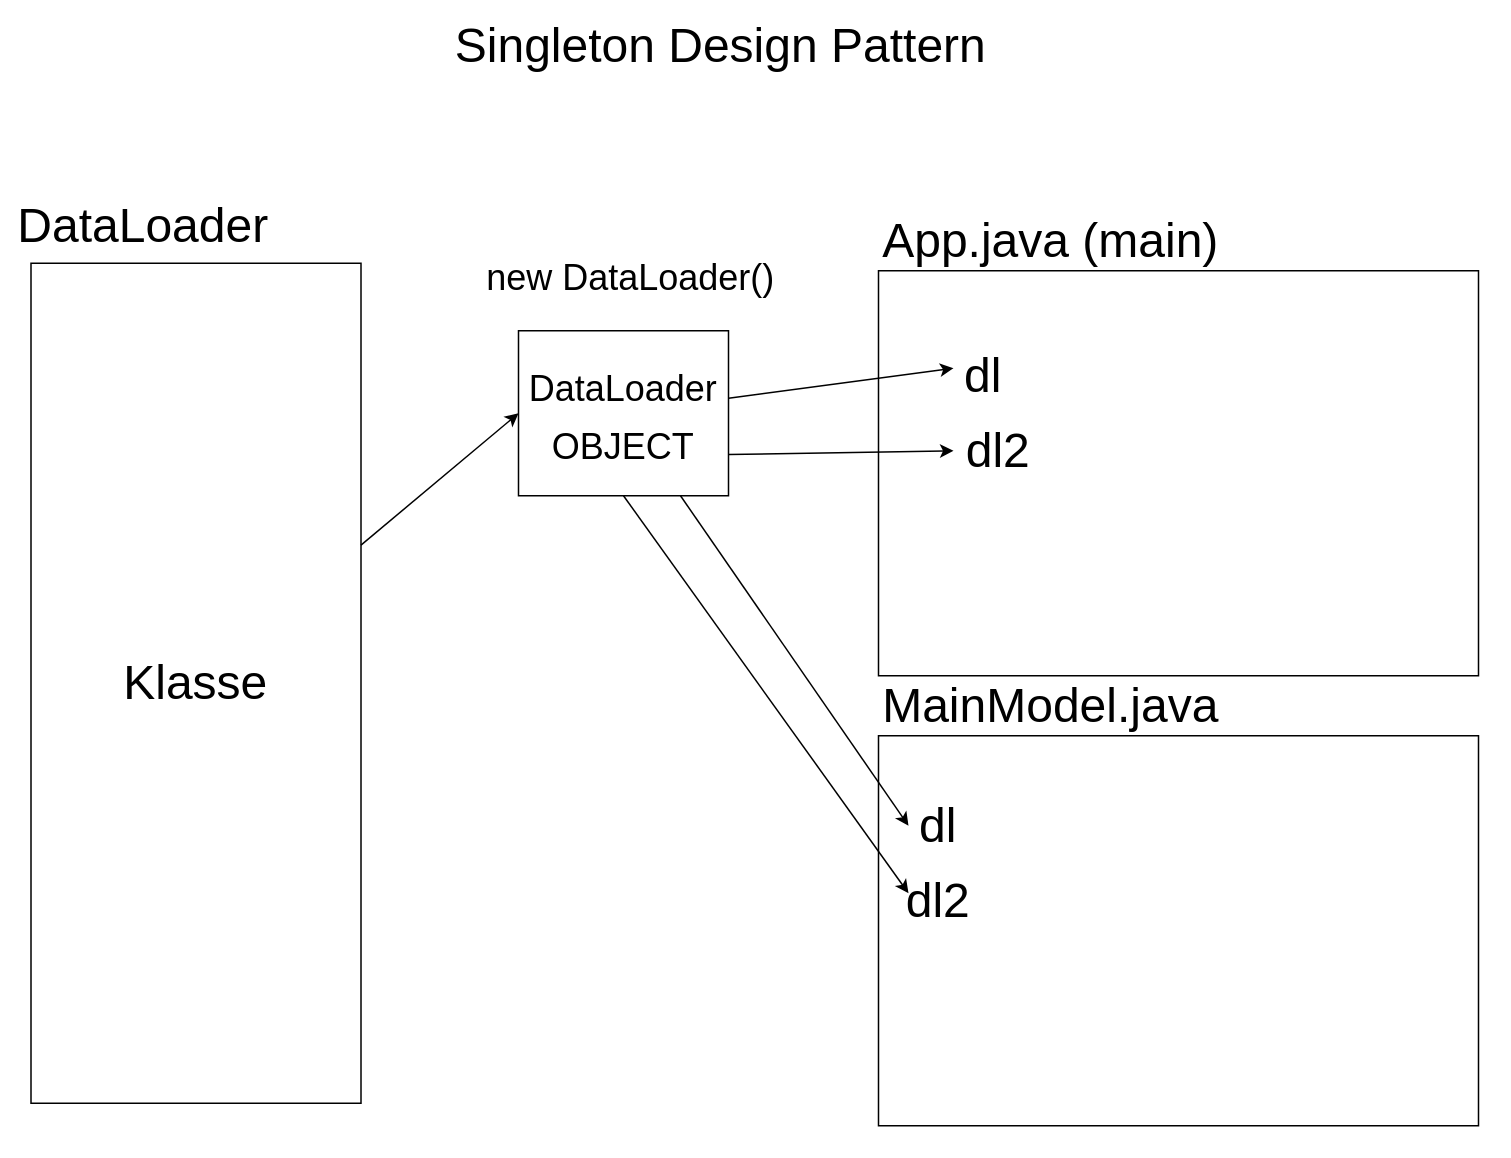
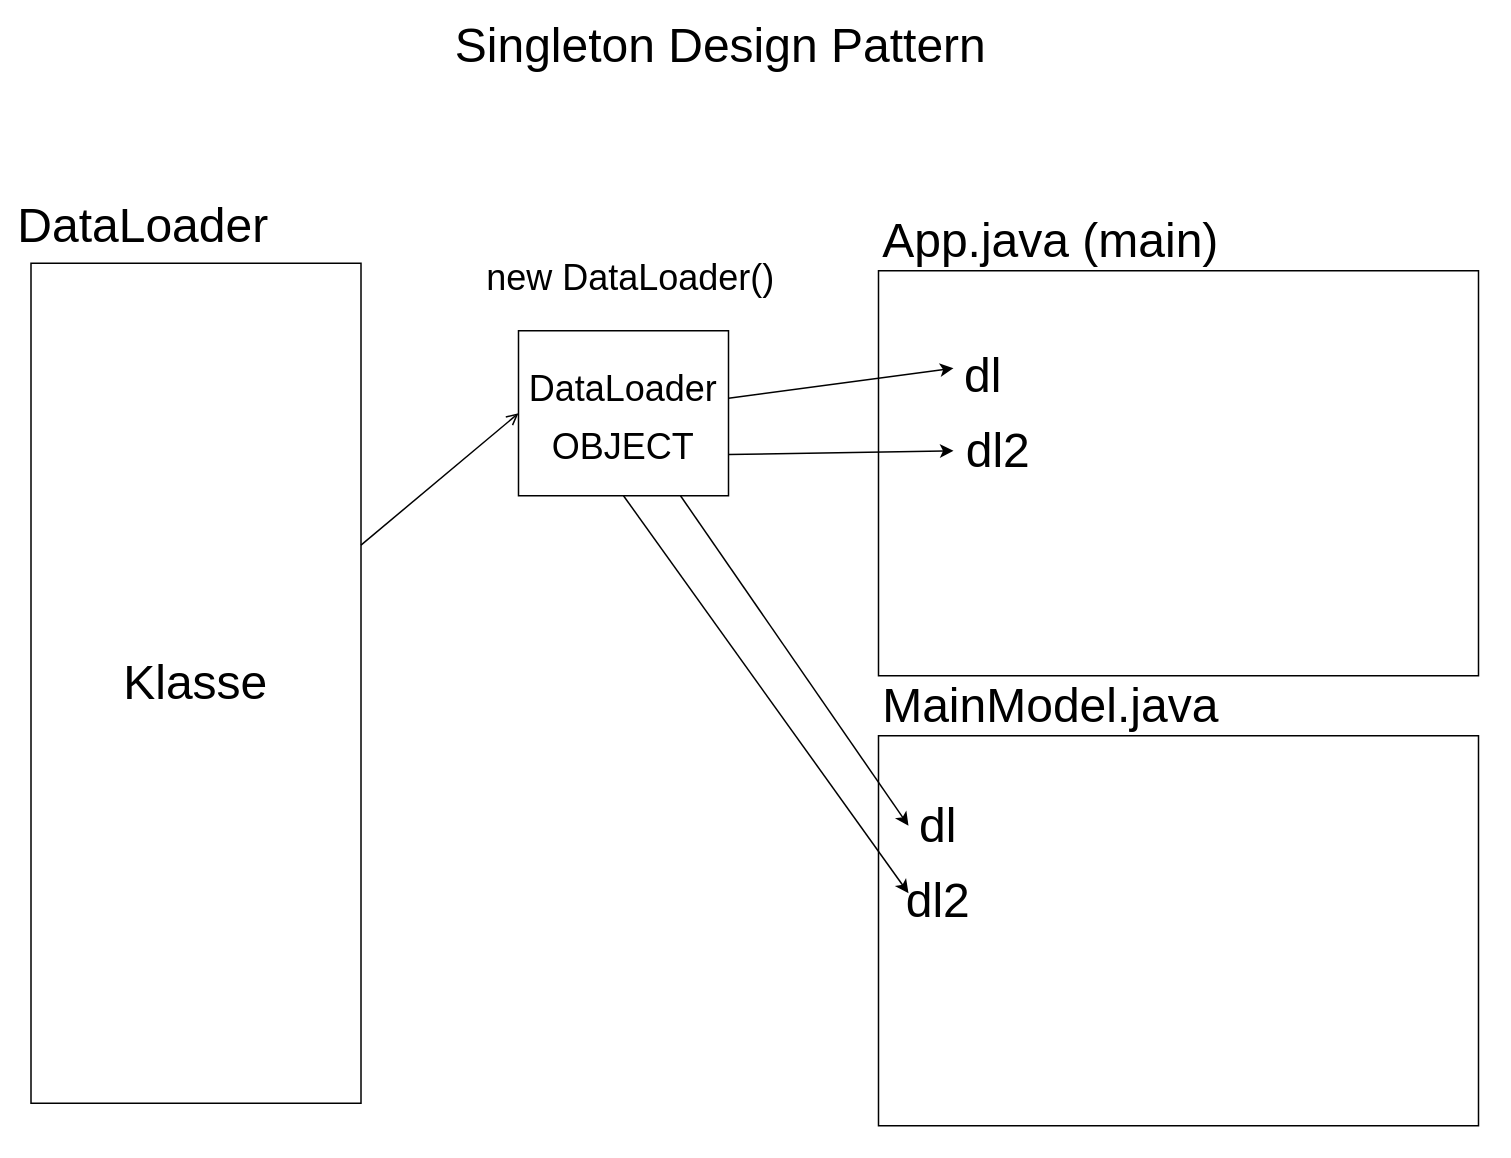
(509, 421) -> (512, 419)
